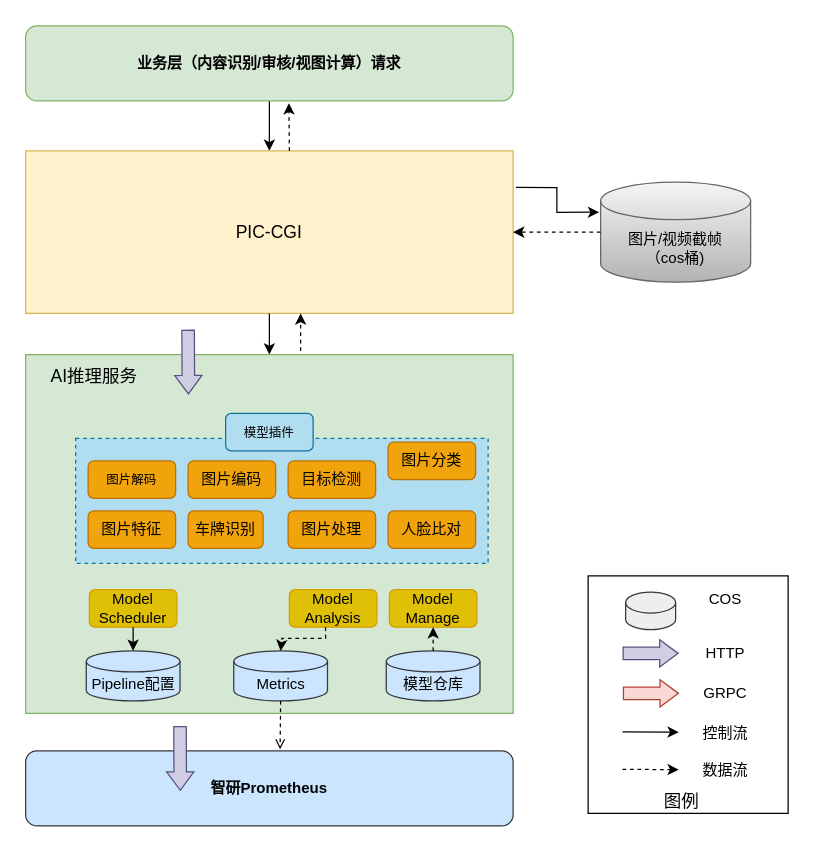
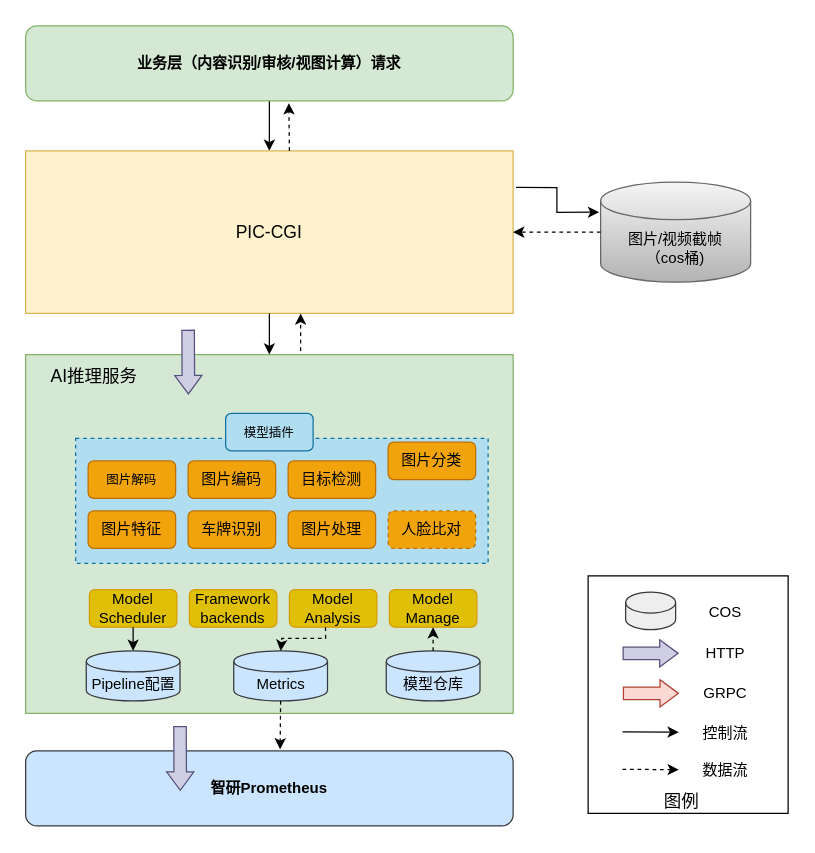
(226, 529) -> (232, 529)
(432, 529) -> (432, 529)
(726, 599) -> (726, 612)
none -> (233, 608)
(280, 742) -> (280, 739)
